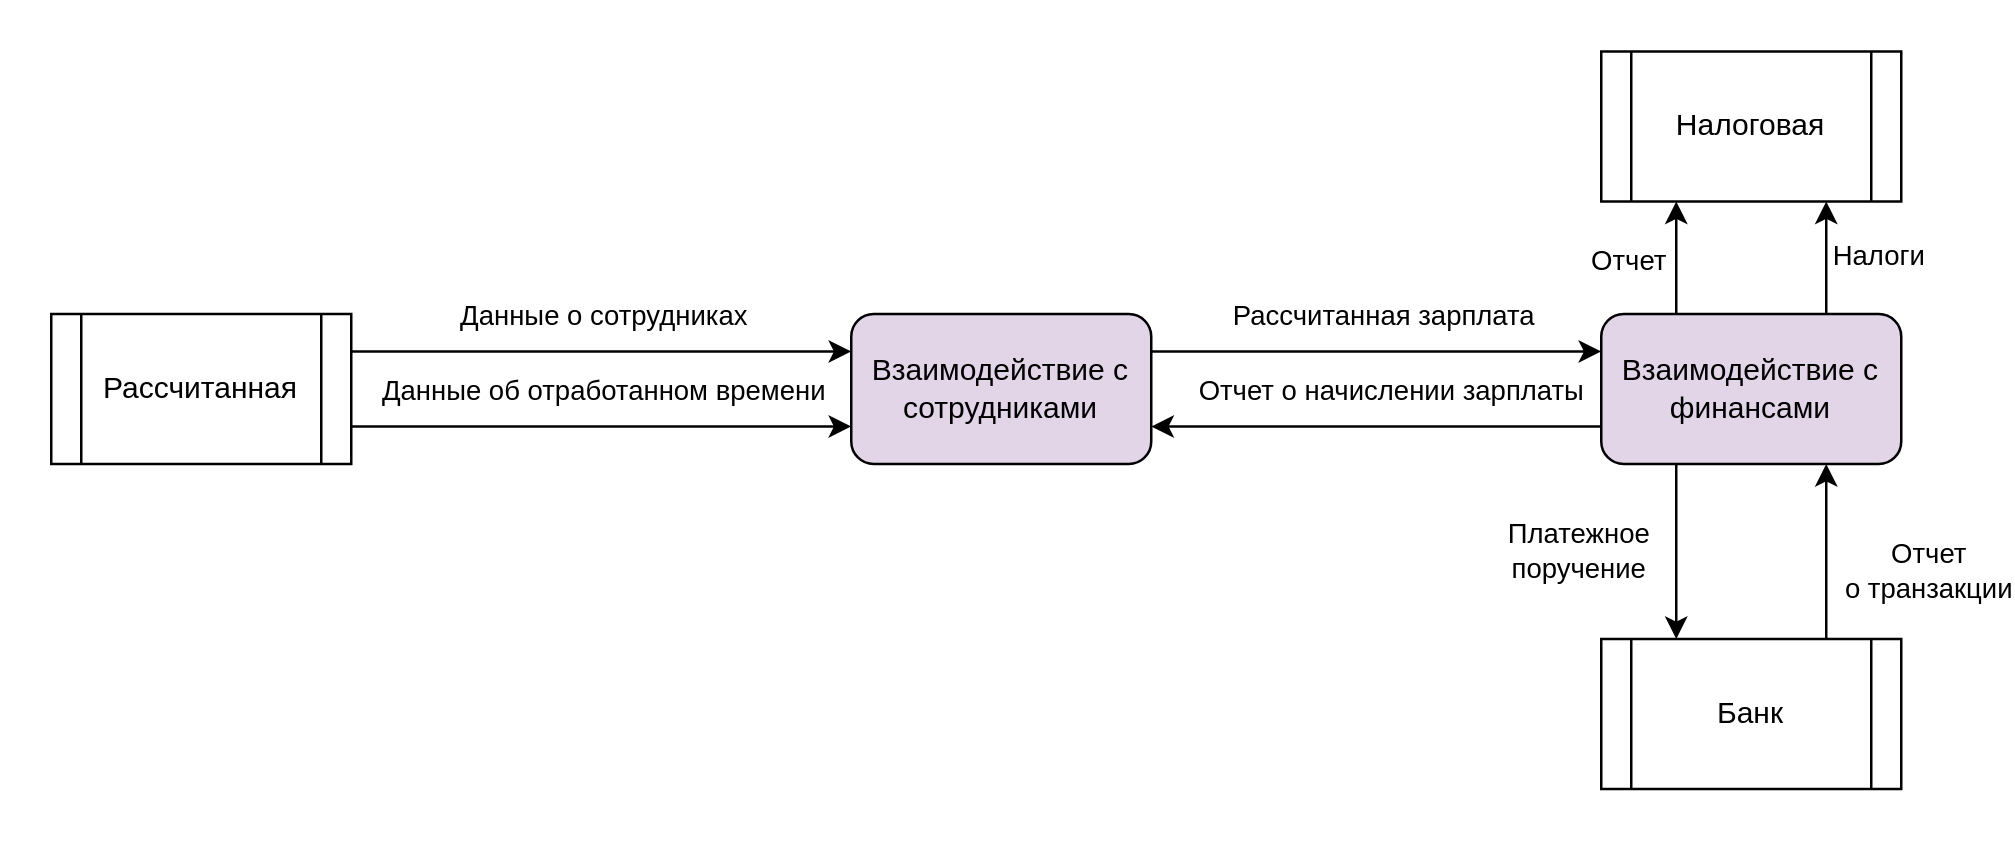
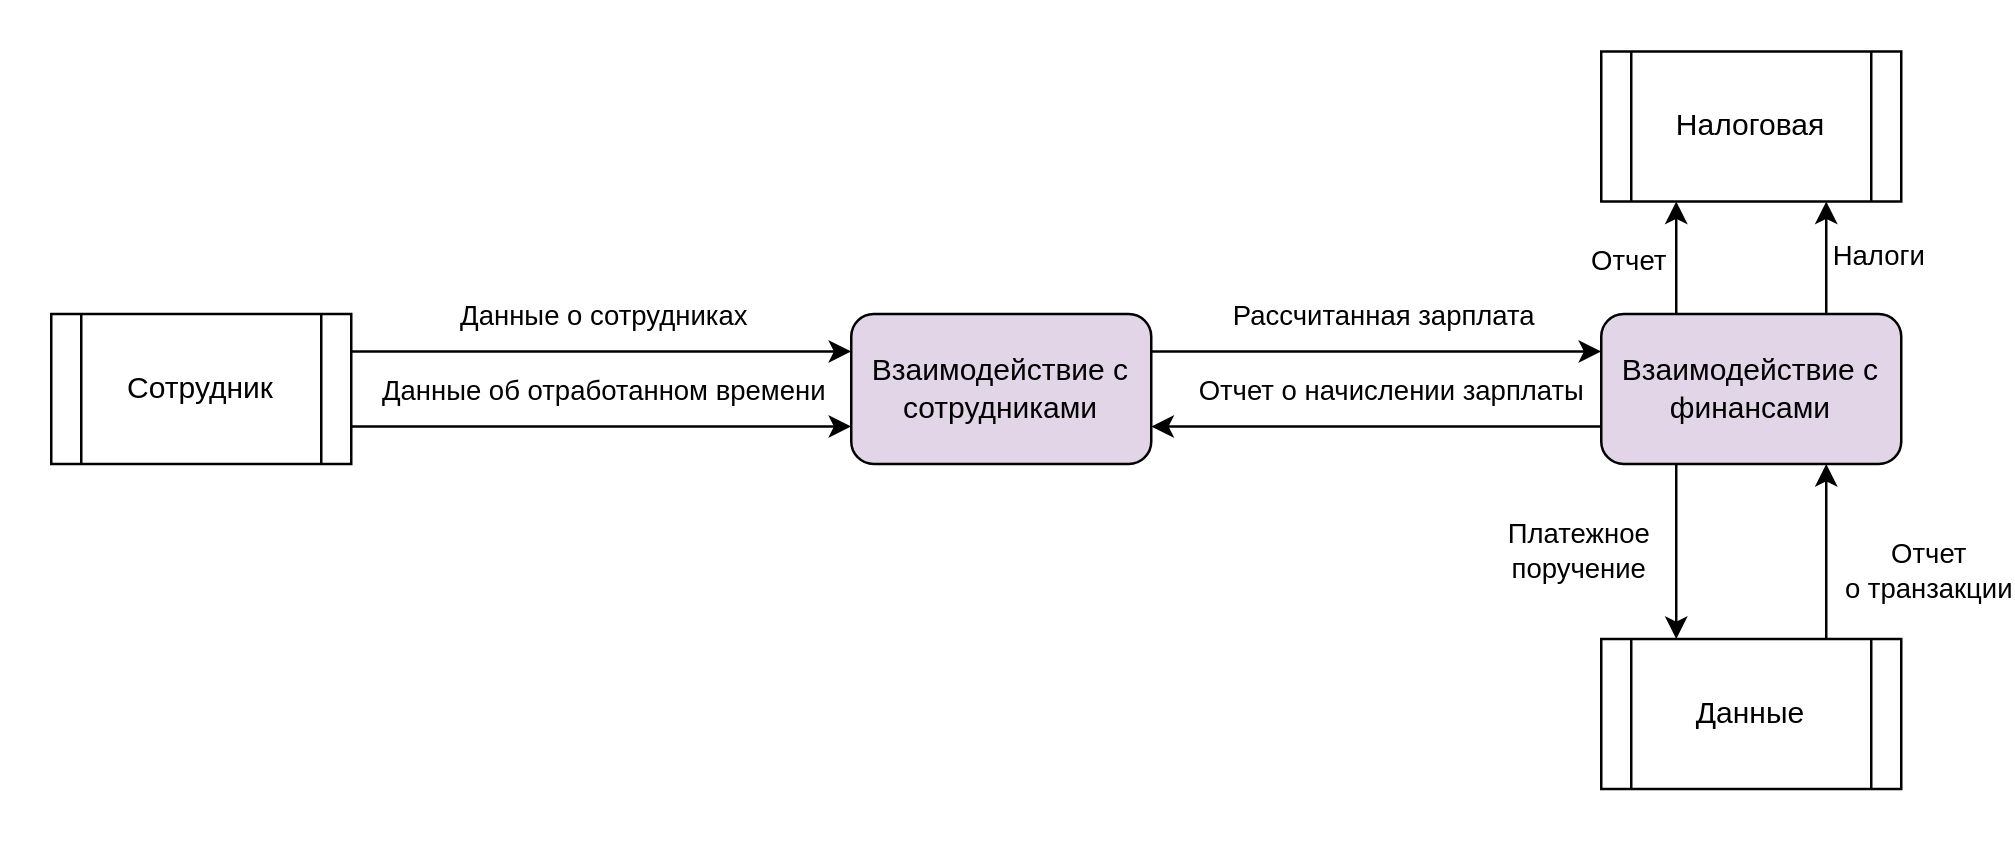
(201, 389) -> (201, 389)
(1751, 714) -> (1751, 714)
